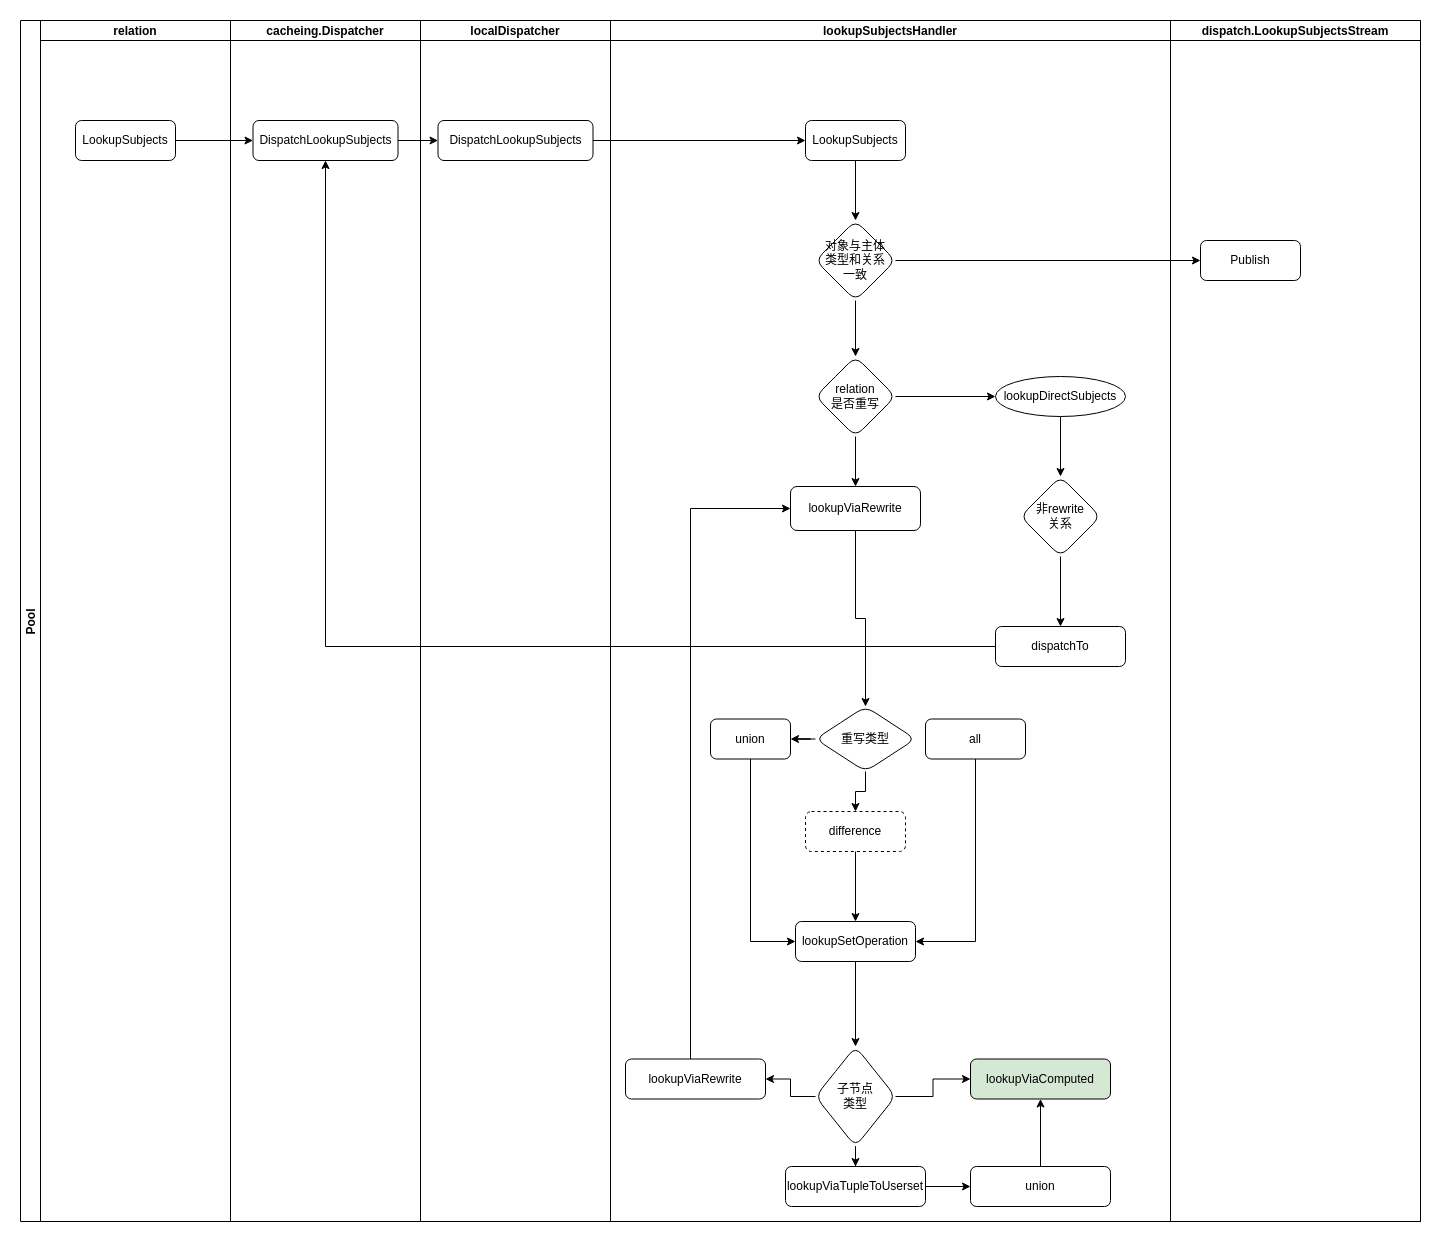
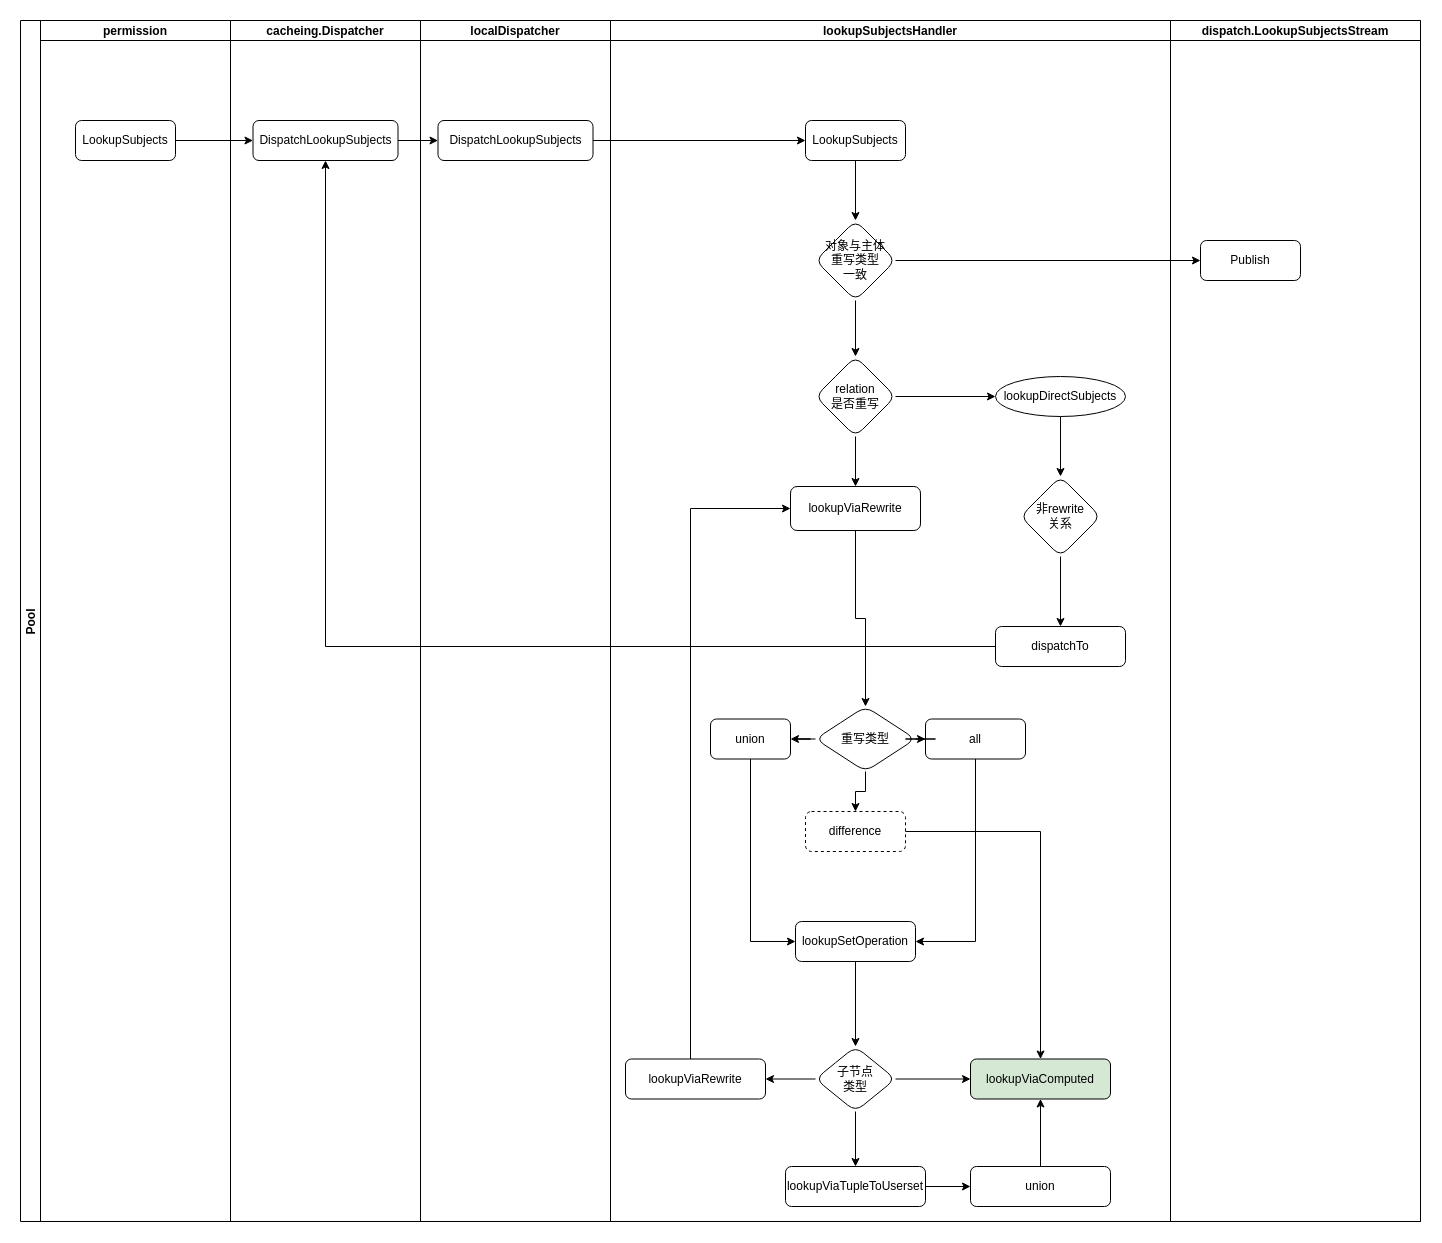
(135, 31) -> (135, 31)
(856, 261) -> (856, 261)
none -> (925, 739)
(856, 883) -> (1041, 875)
(856, 1097) -> (856, 1079)
